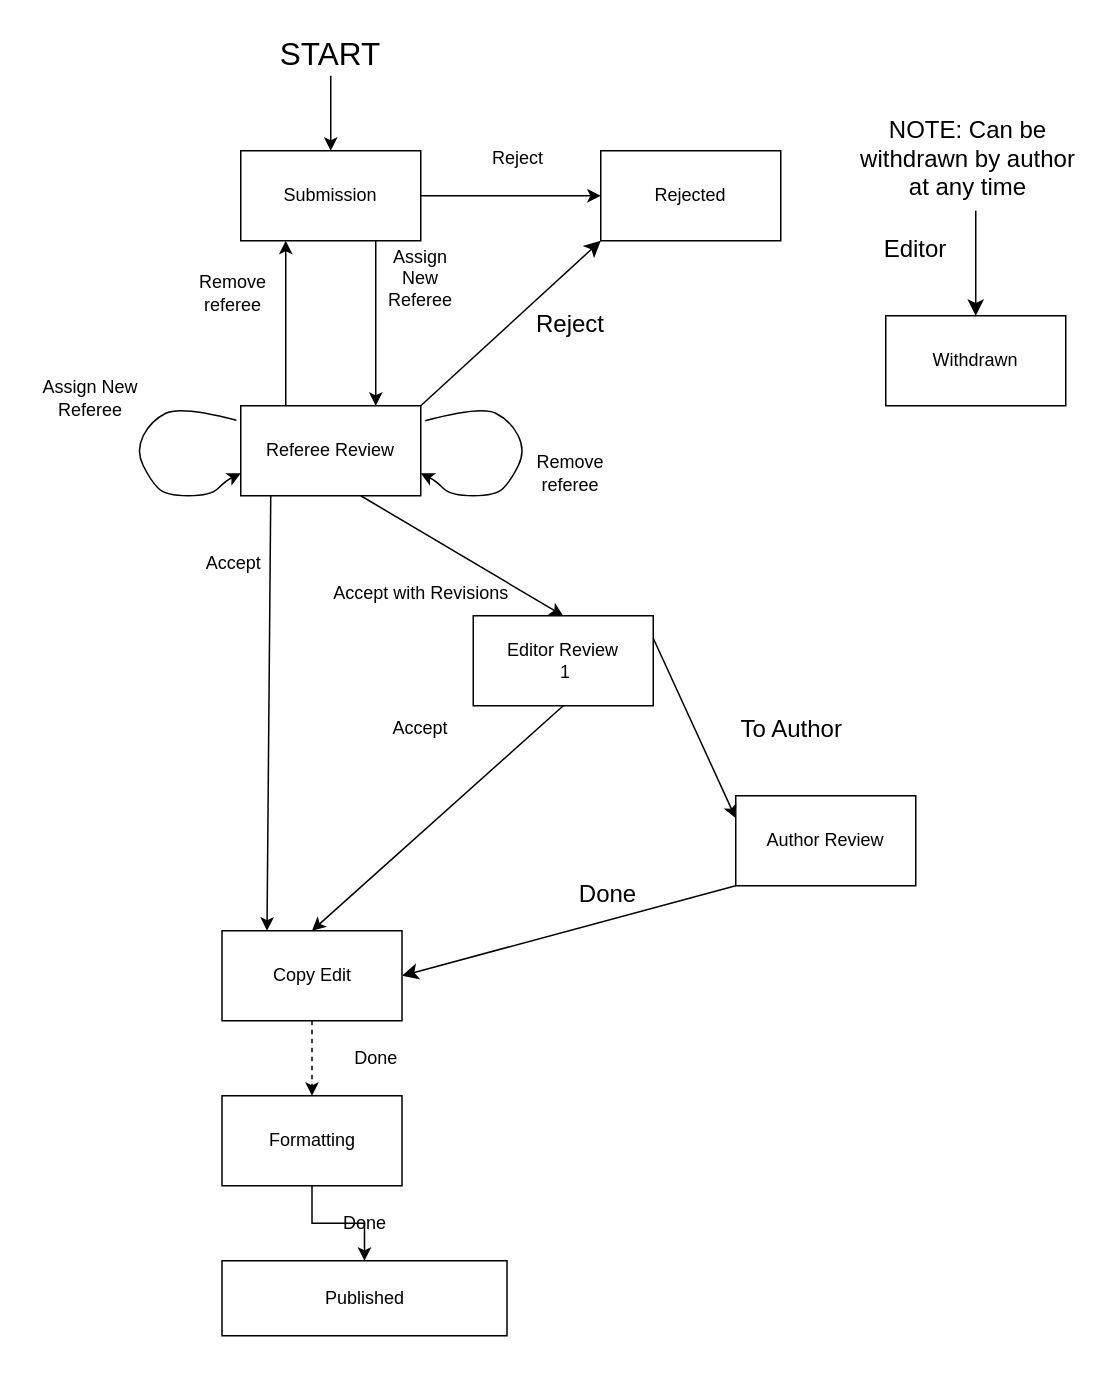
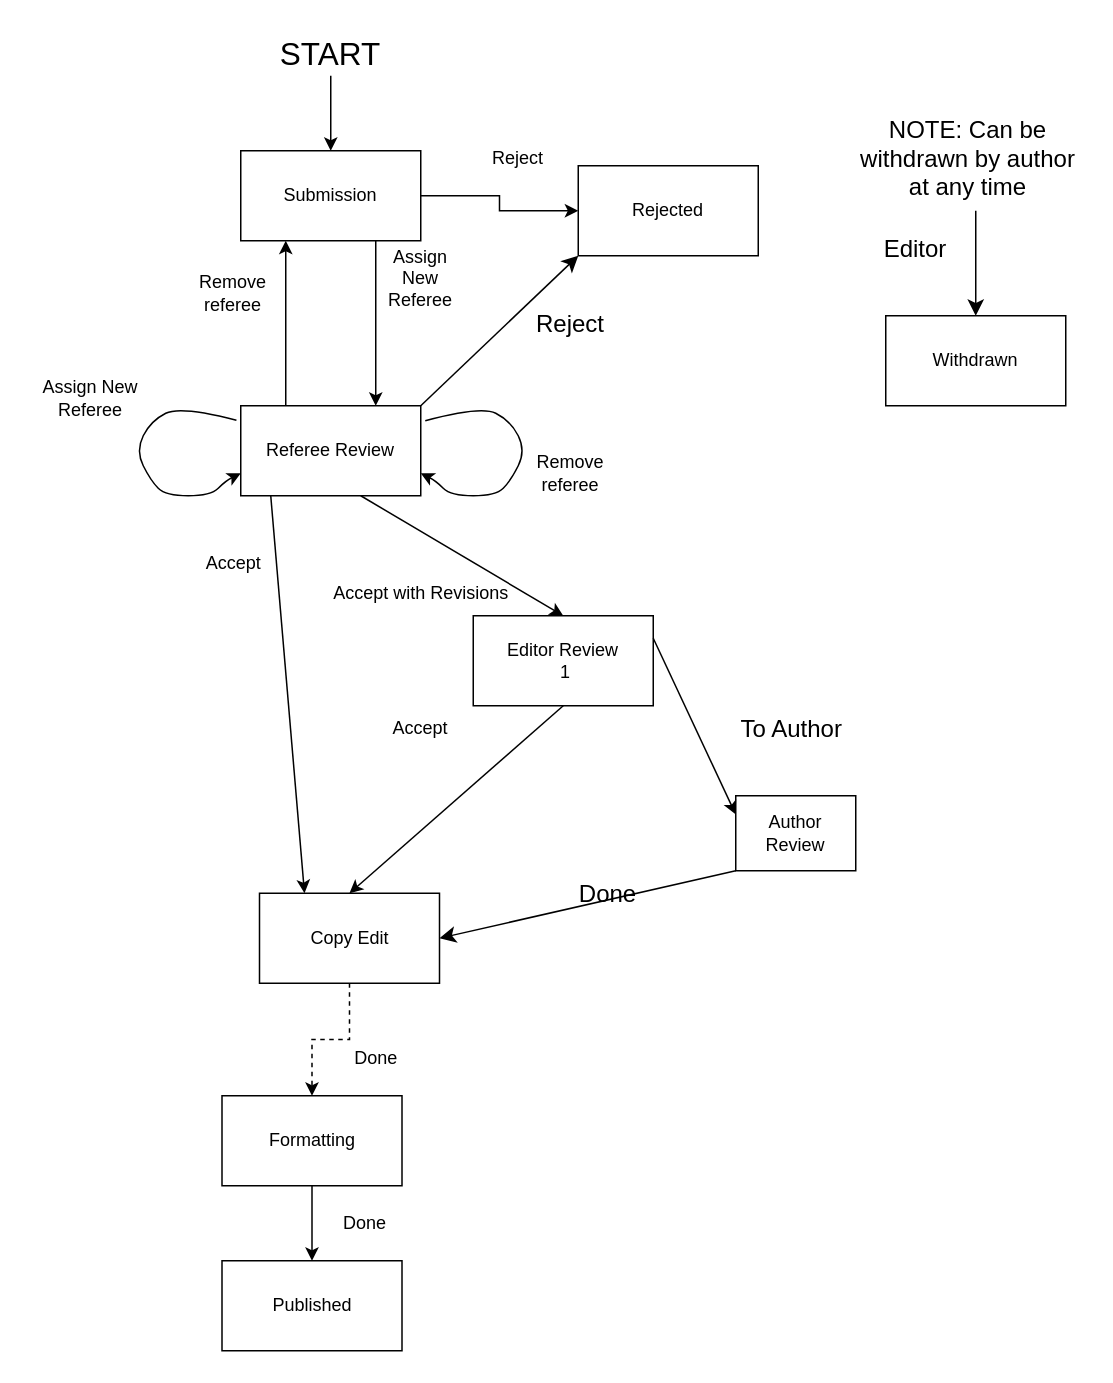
(691, 196) -> (668, 211)
(826, 841) -> (796, 833)
(312, 976) -> (350, 938)
(365, 1298) -> (312, 1306)
